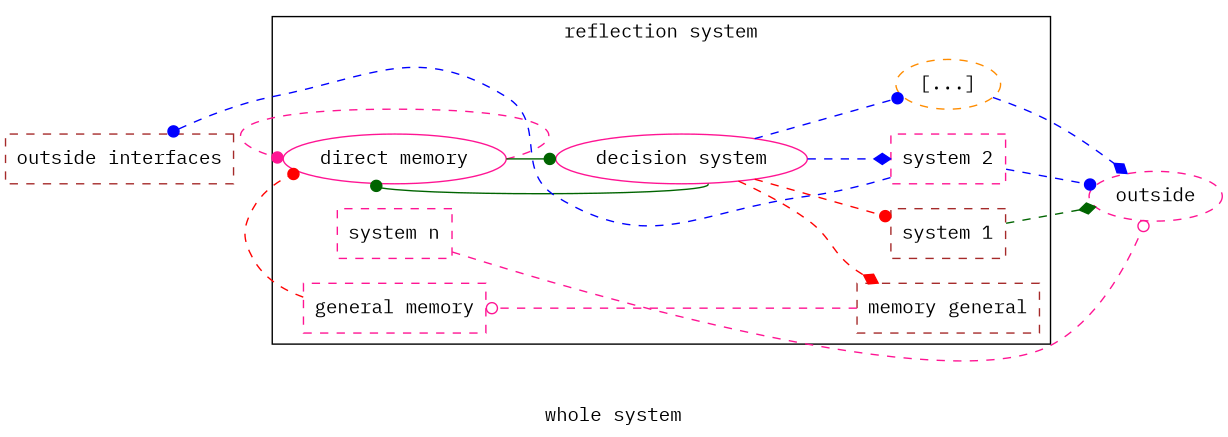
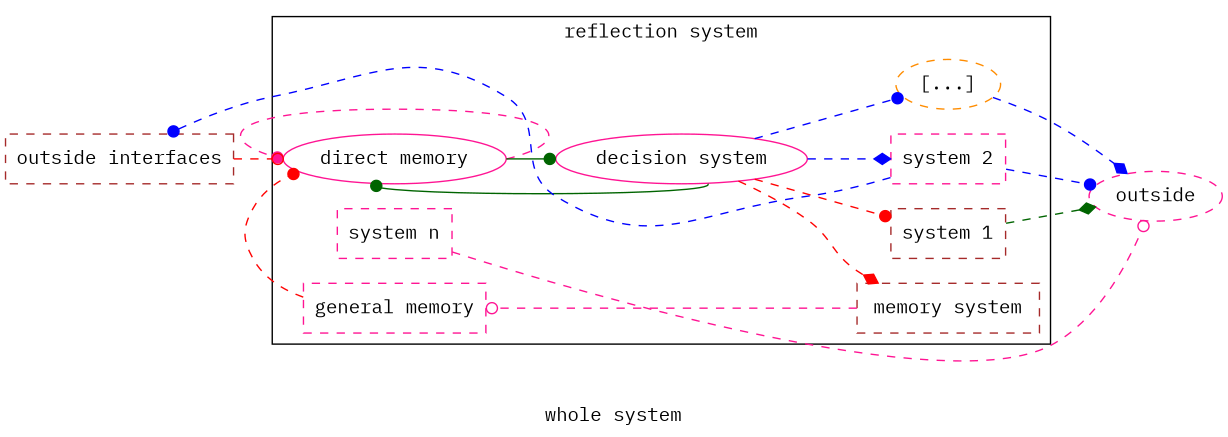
none -> (253, 159)
(948, 308) -> (948, 308)
